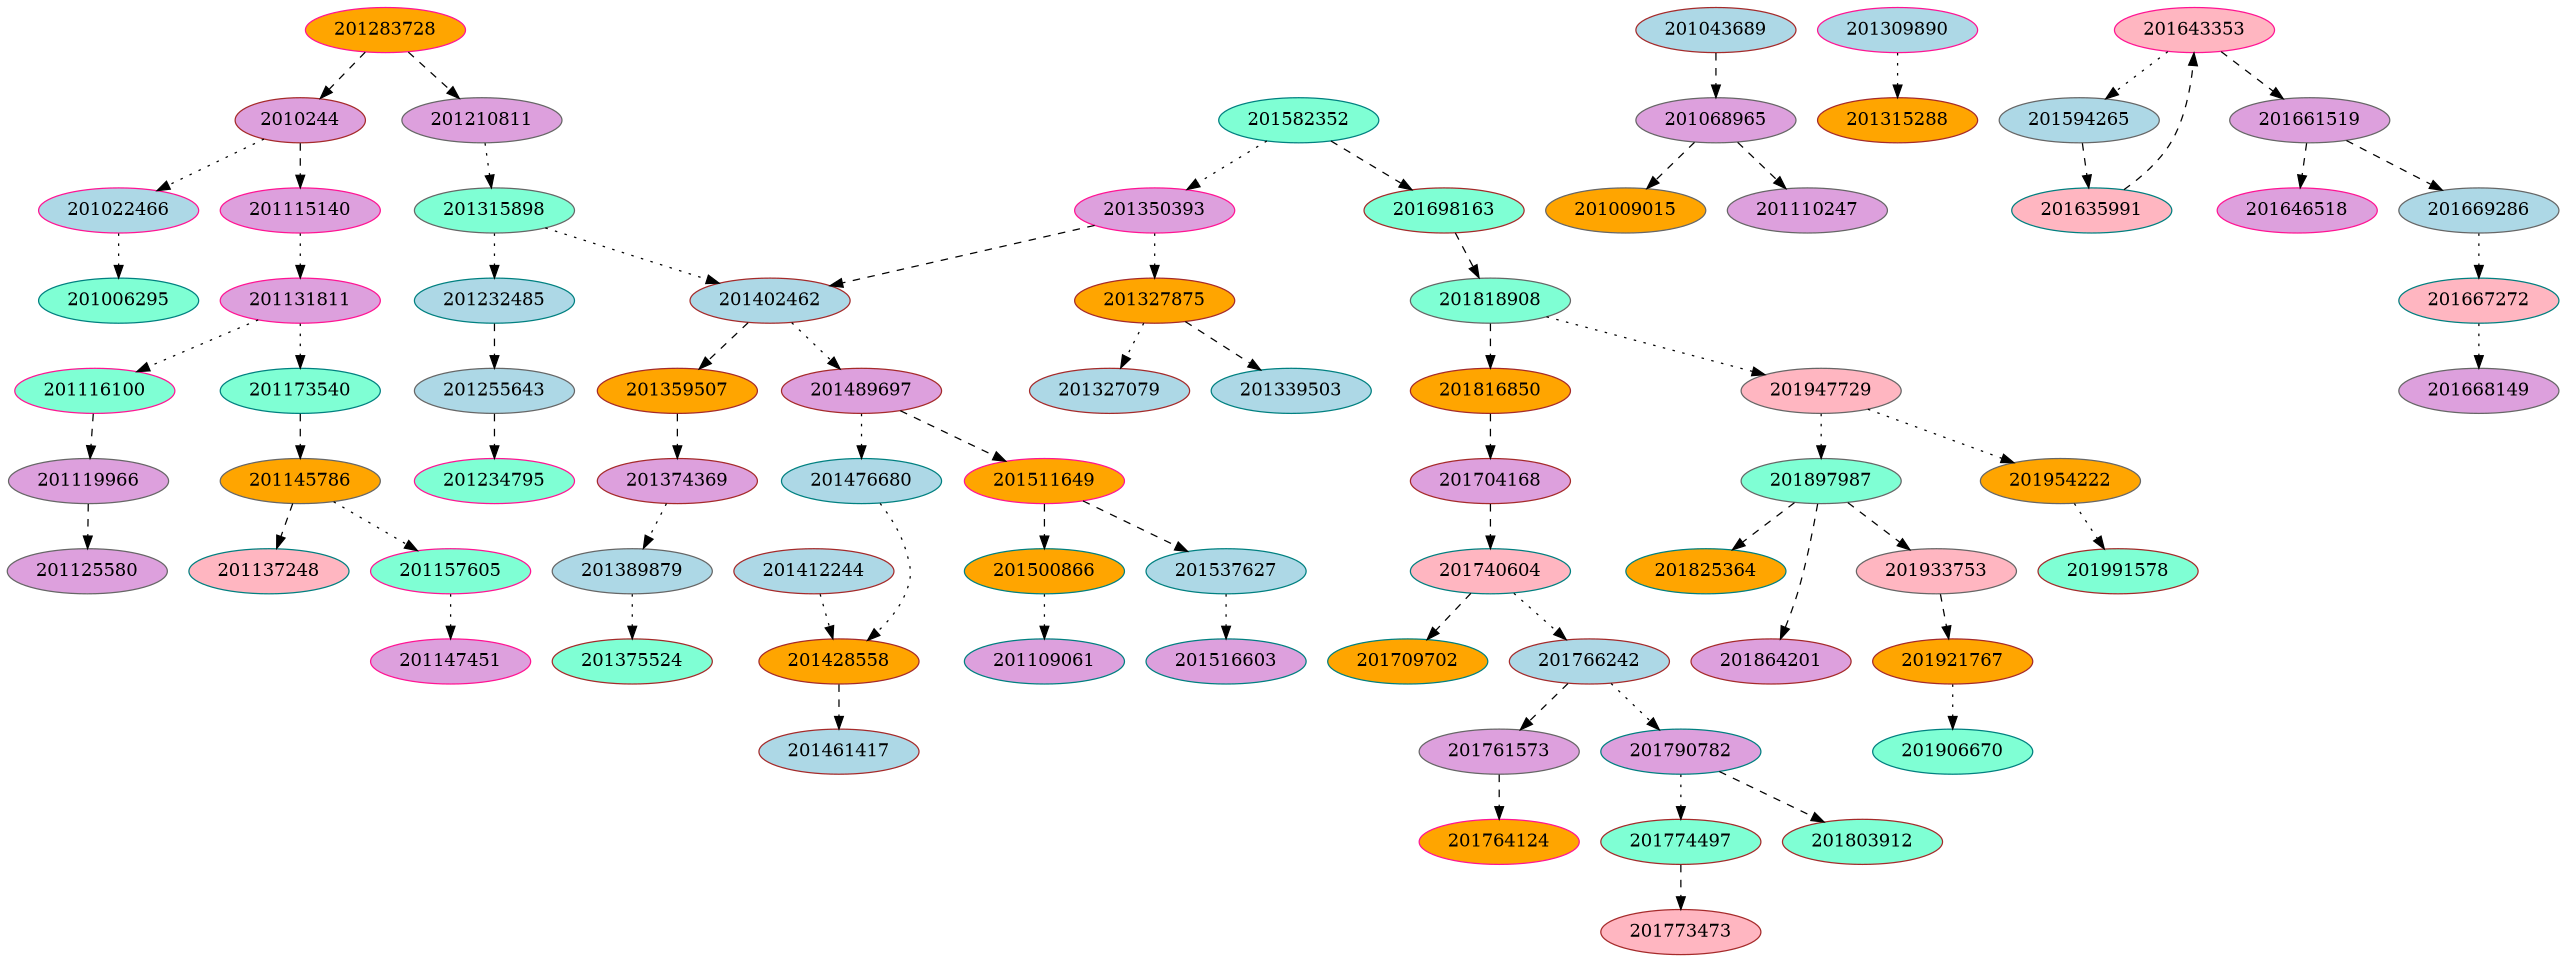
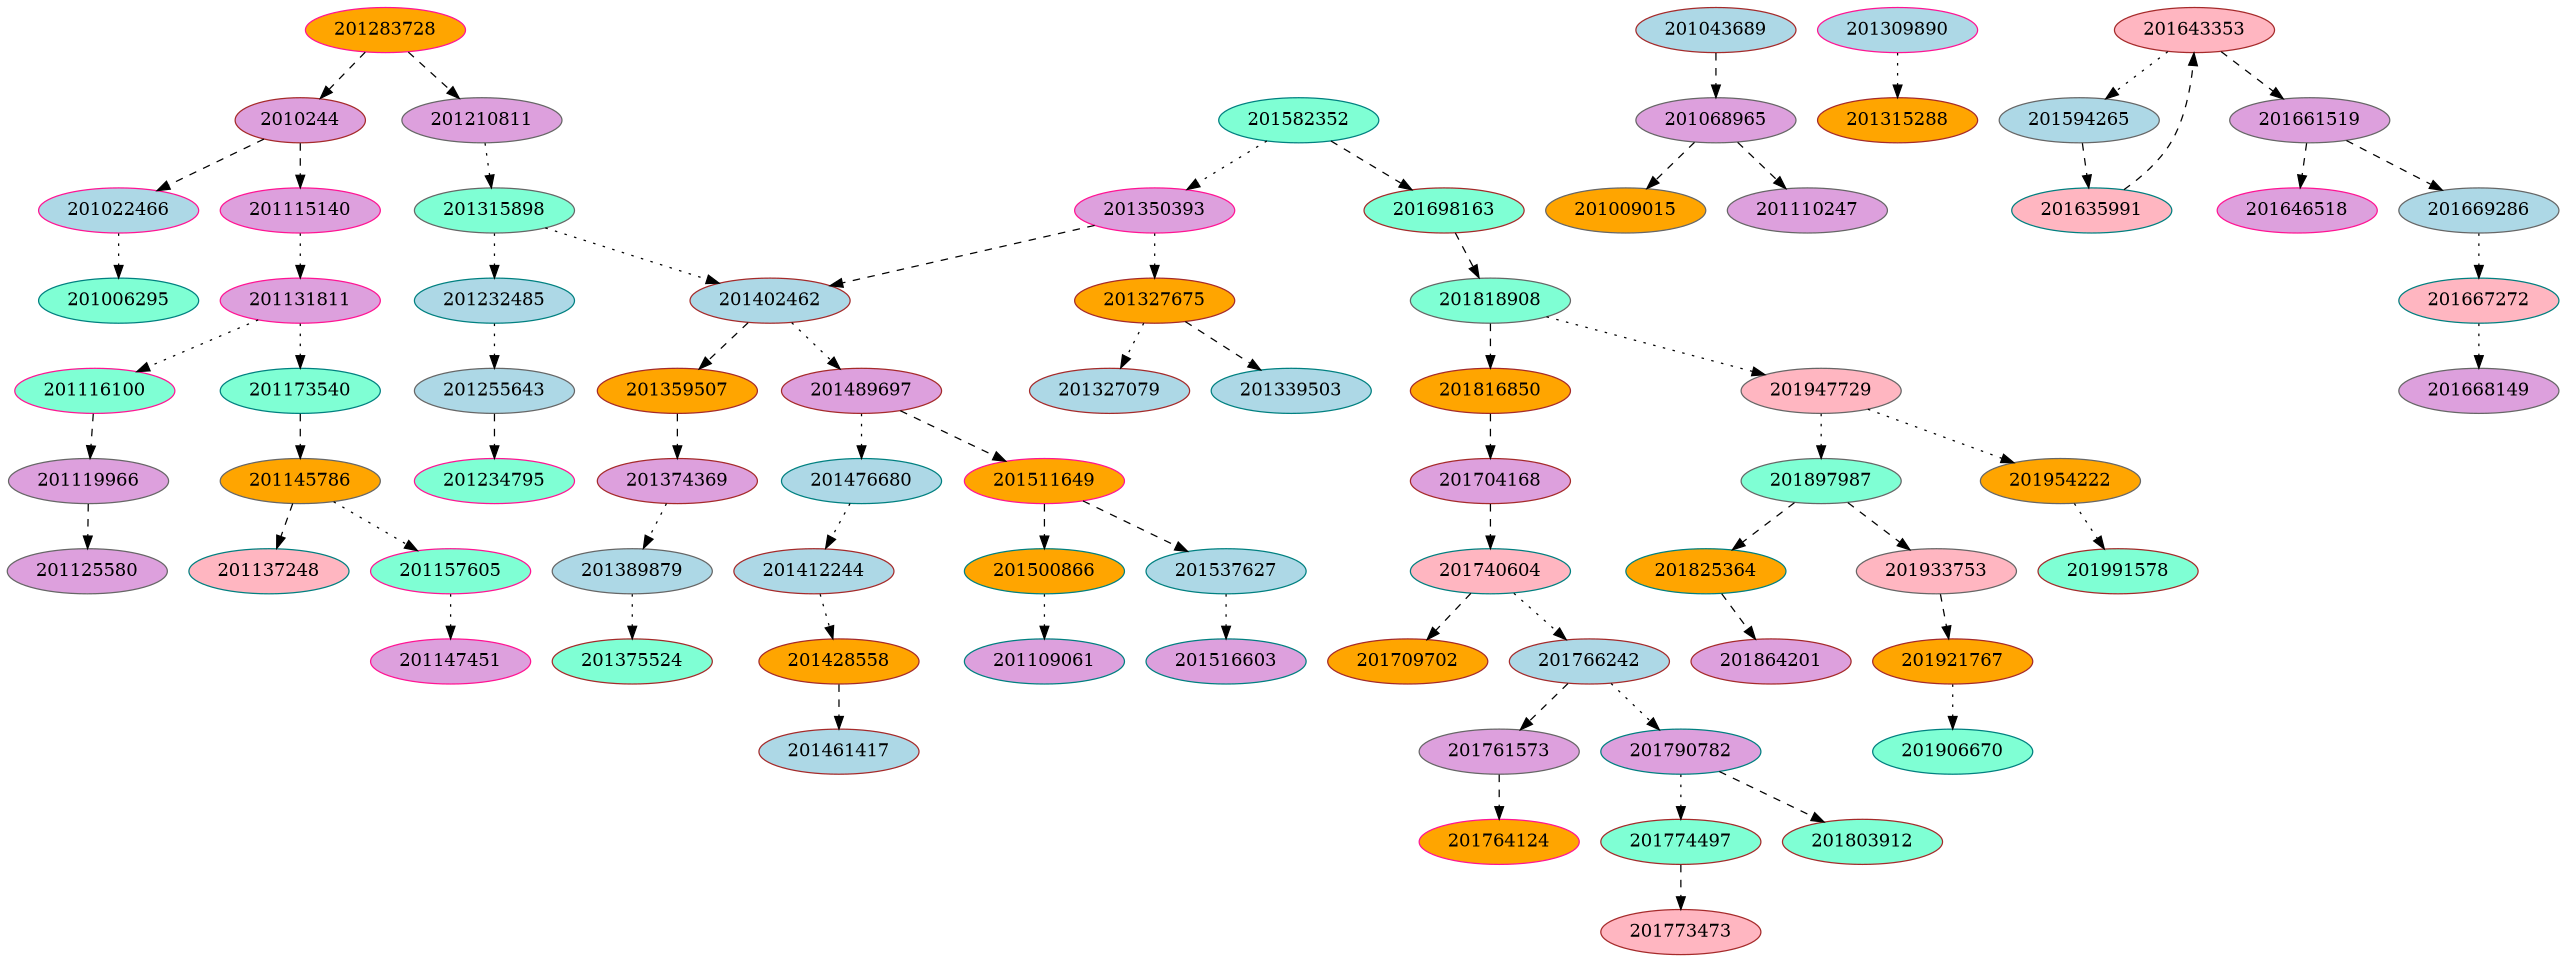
(2194, 30) -> (2194, 30)
(216, 162) -> (216, 162)
(1155, 301) -> (1155, 301)
(494, 340) -> (494, 340)
(1805, 567) -> (1735, 611)
(910, 569) -> (841, 520)
(1408, 661) -> (1408, 661)
